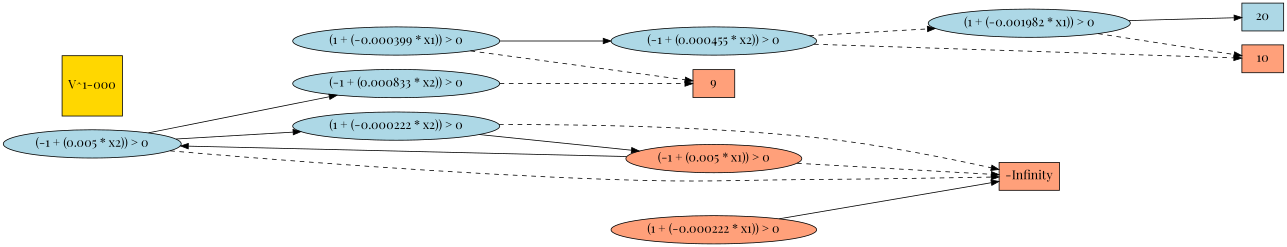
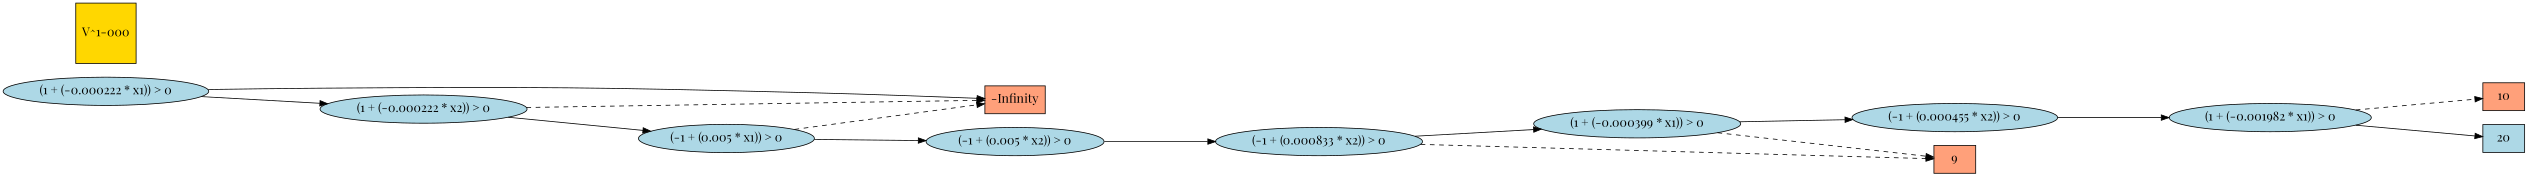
(868, 32) -> (2109, 118)
(1024, 51) -> none
none -> (1474, 133)
(235, 136) -> (261, 100)
(714, 159) -> (726, 138)
(580, 178) -> none
(714, 230) -> (106, 91)
